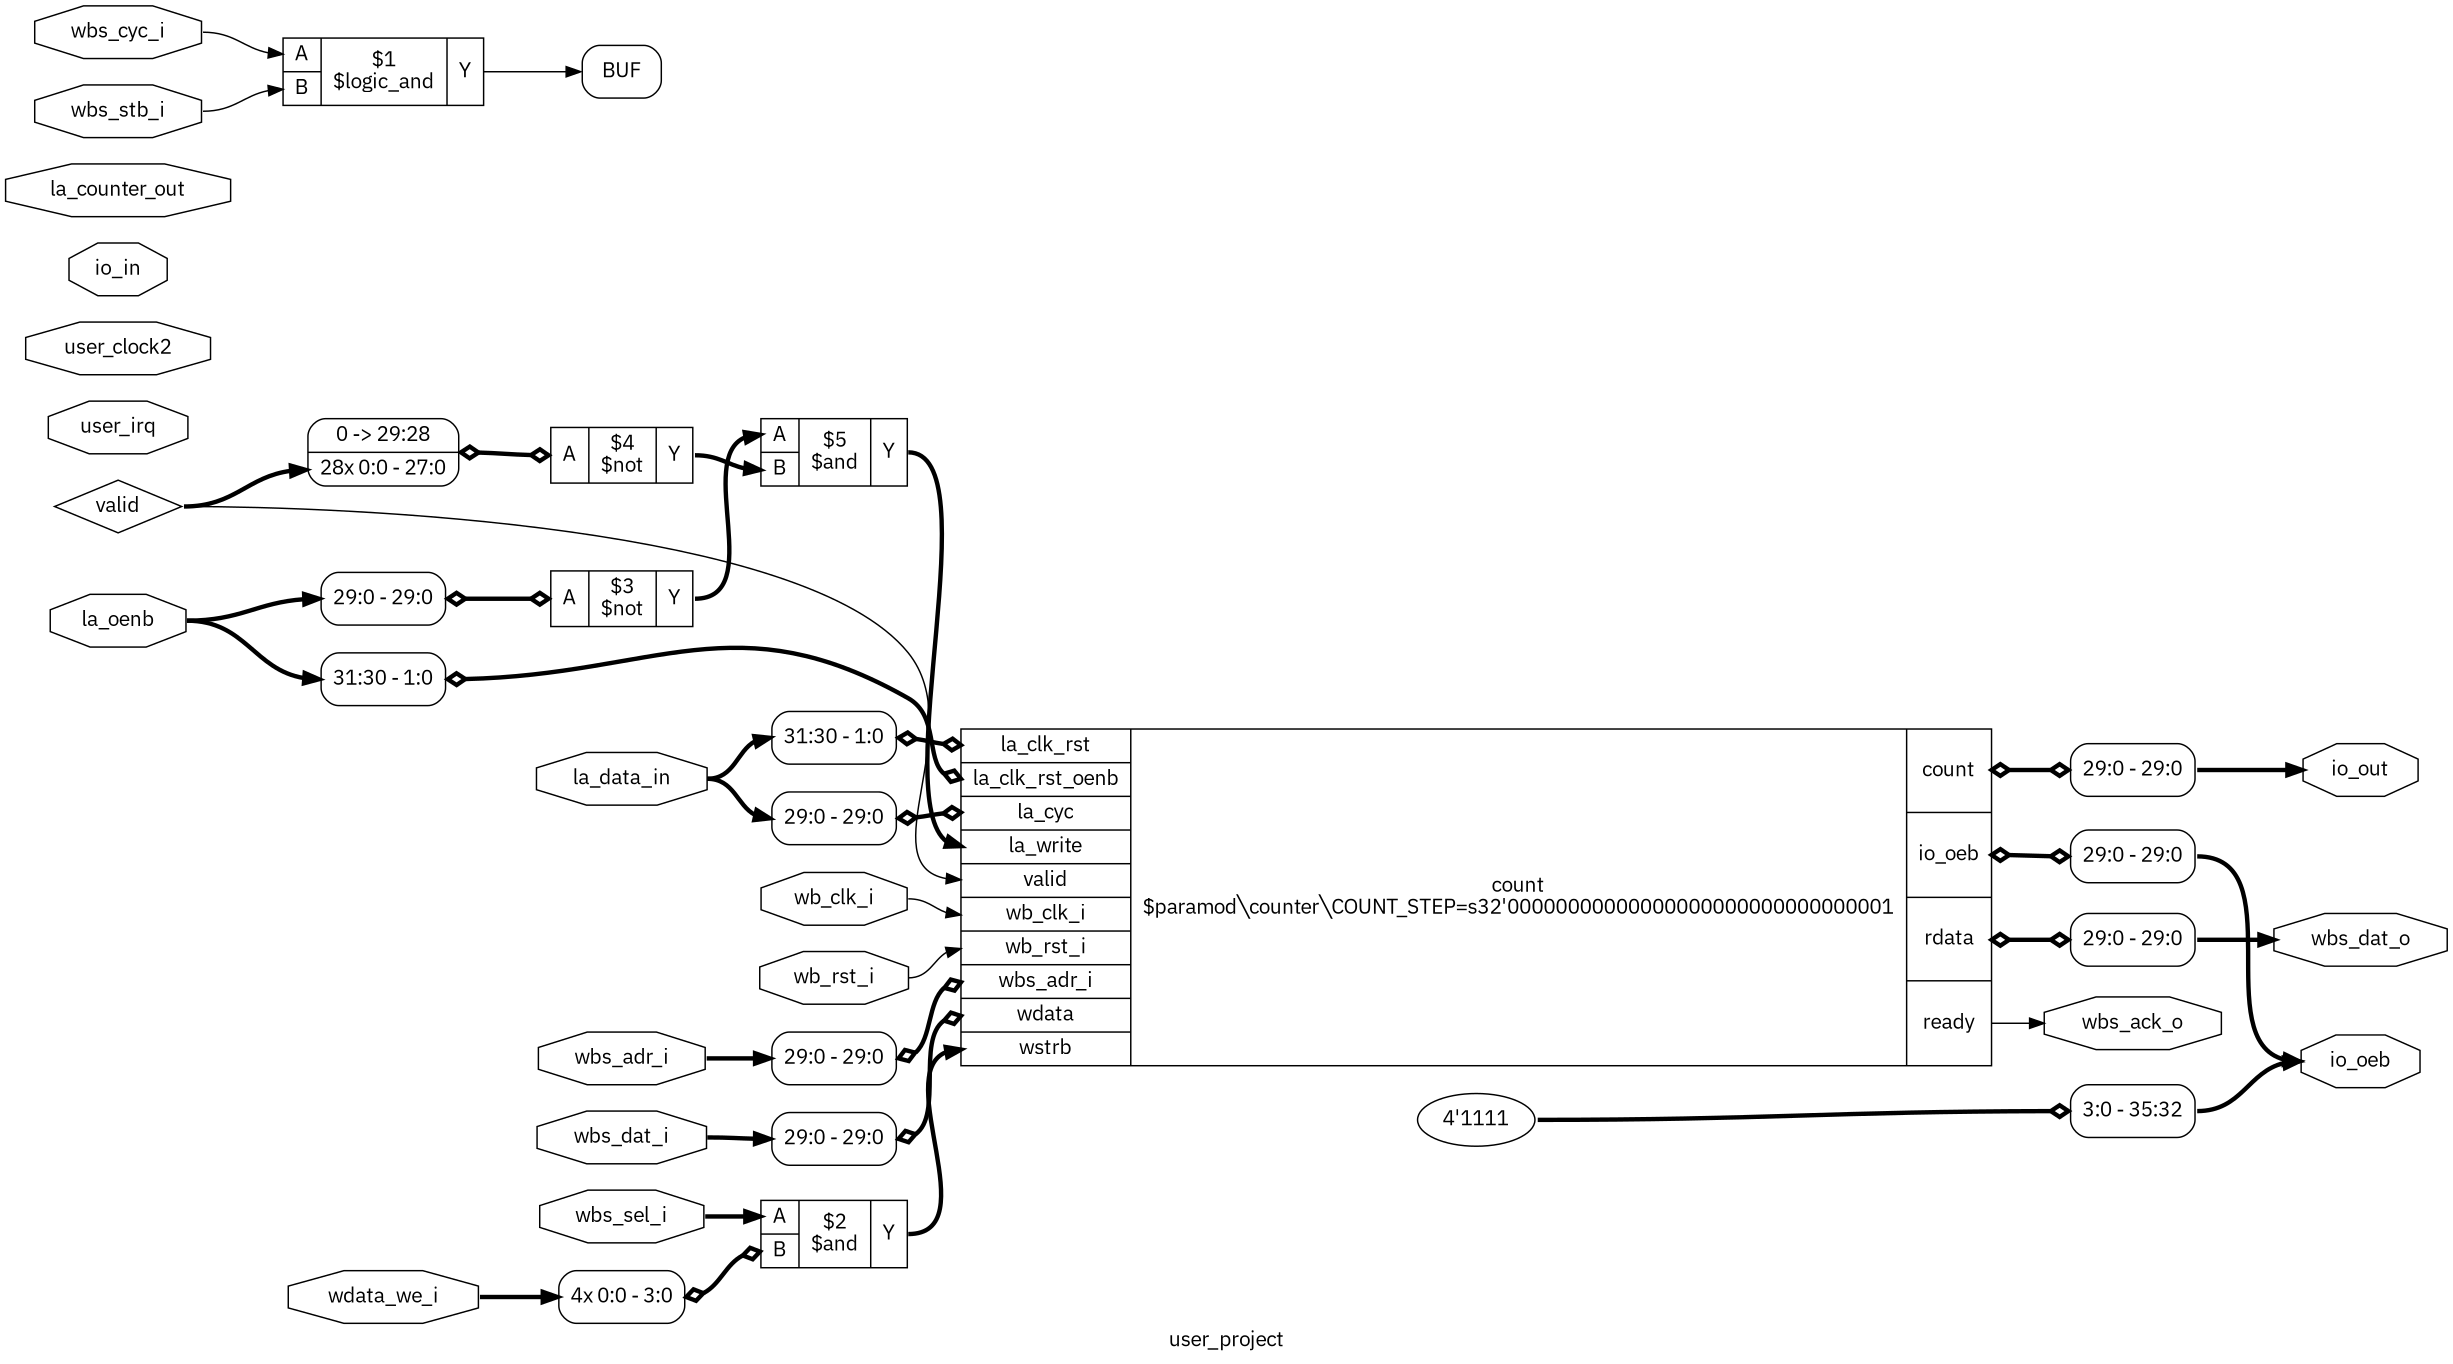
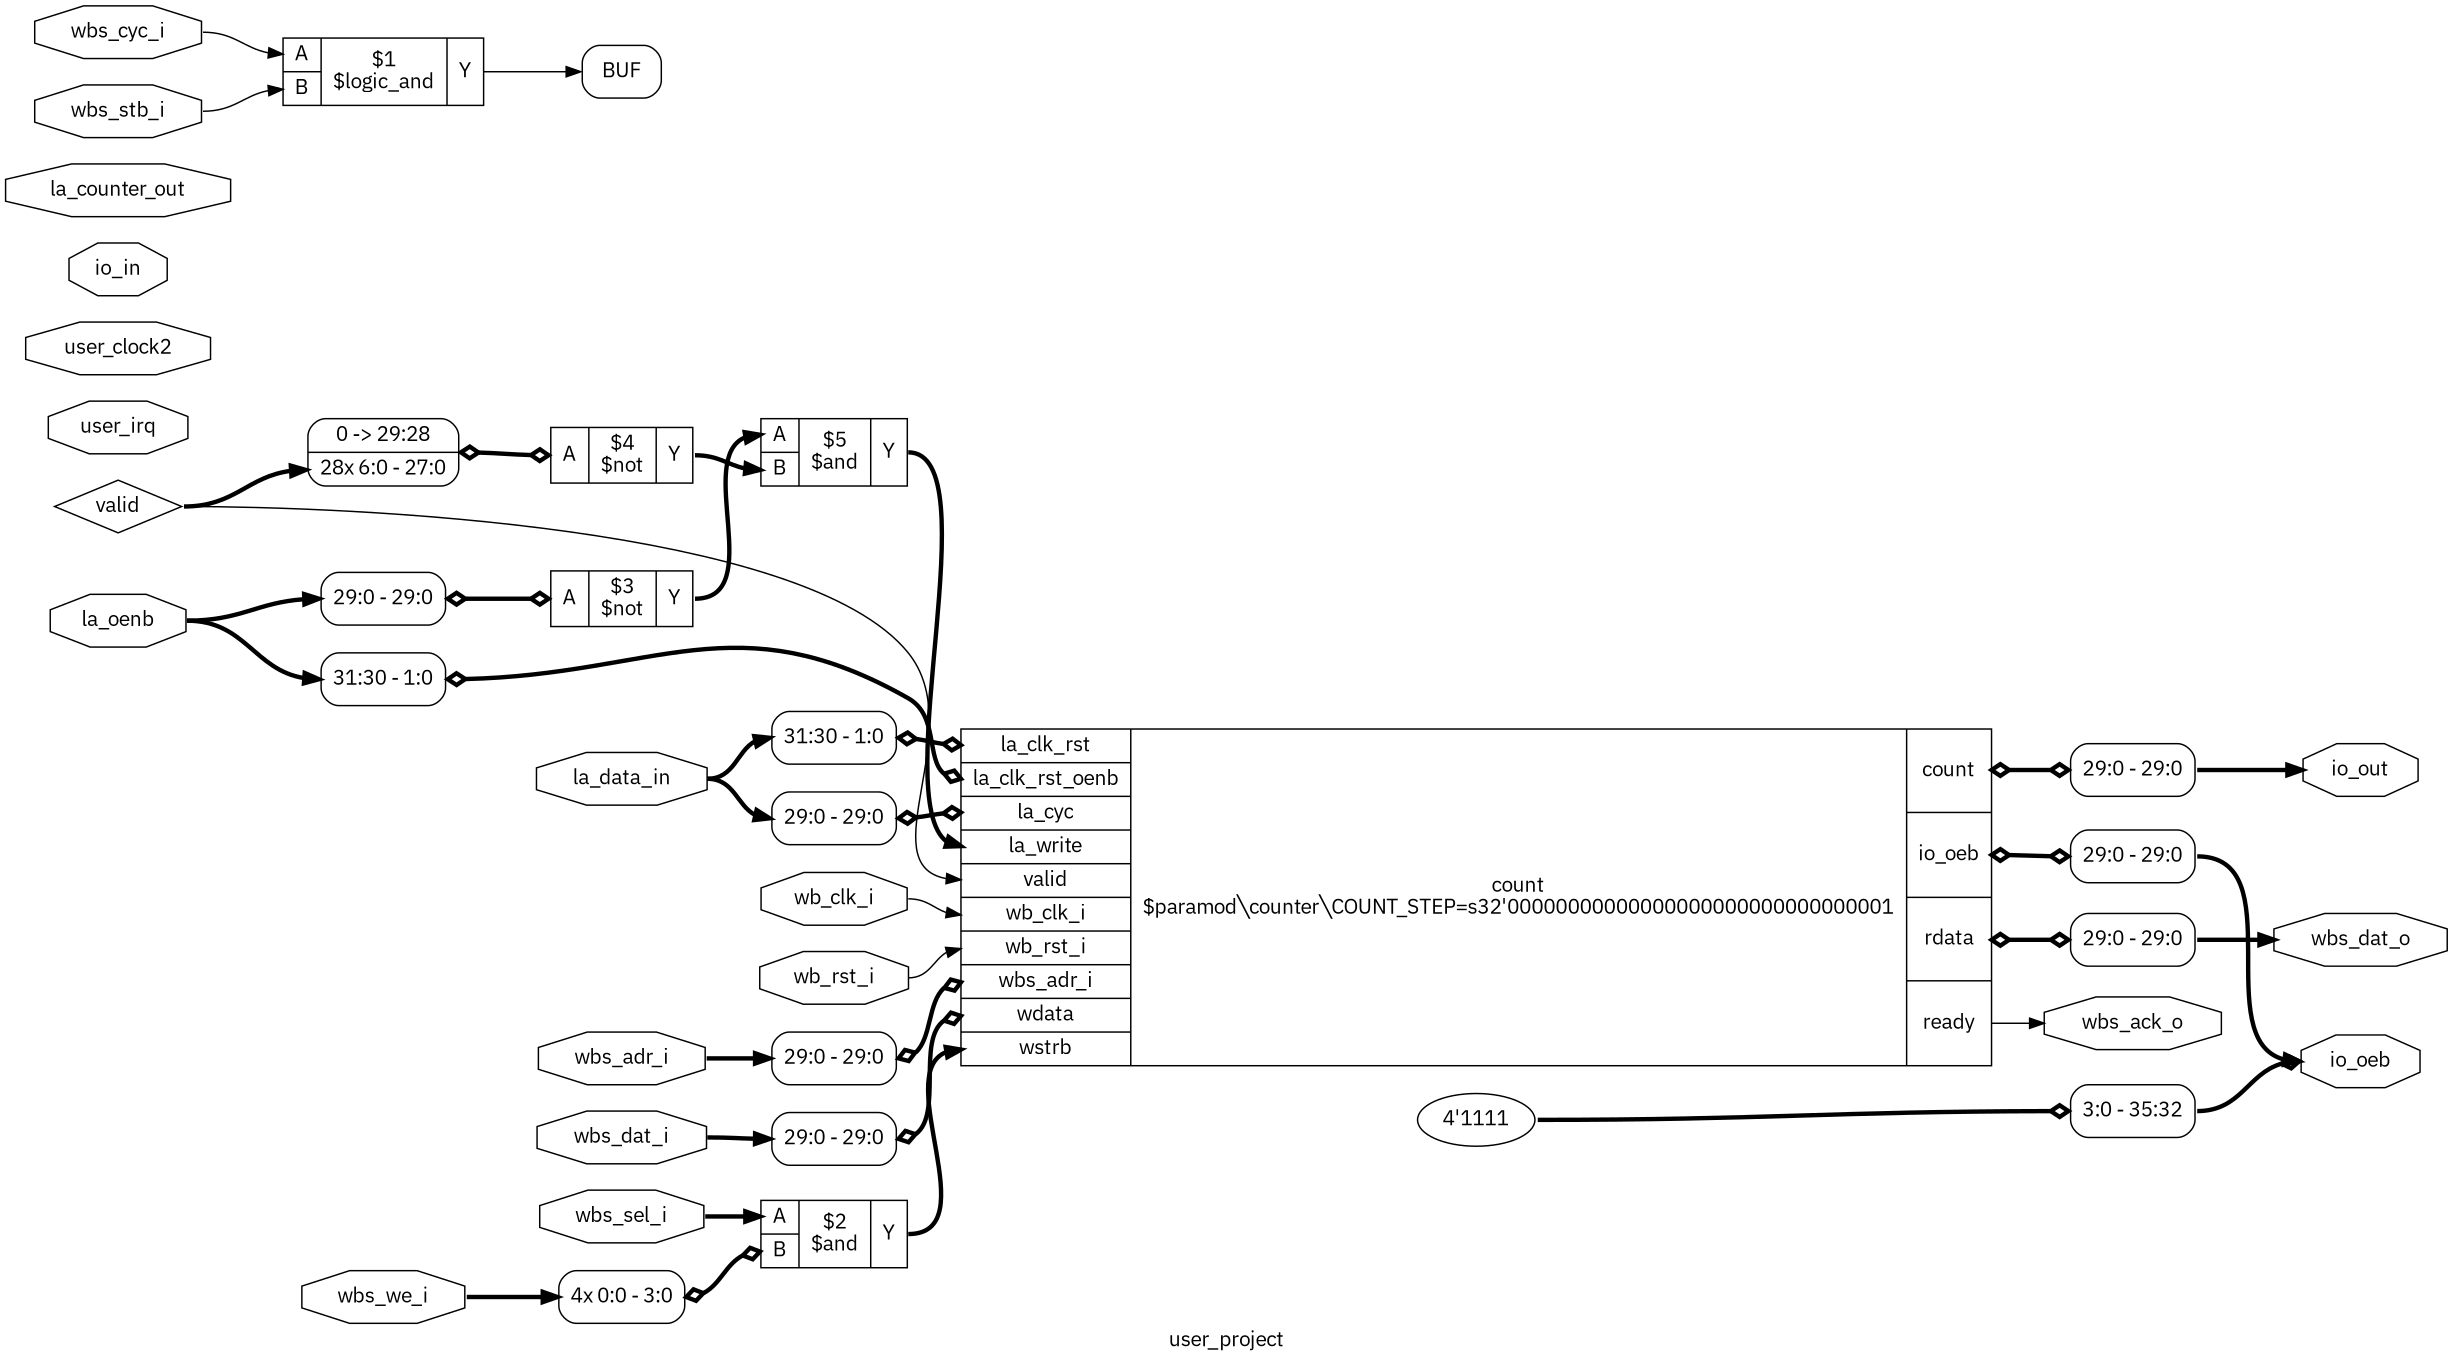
(383, 468) -> (383, 468)
(2243, 1091) -> (2242, 1092)
(383, 1297) -> (383, 1297)
